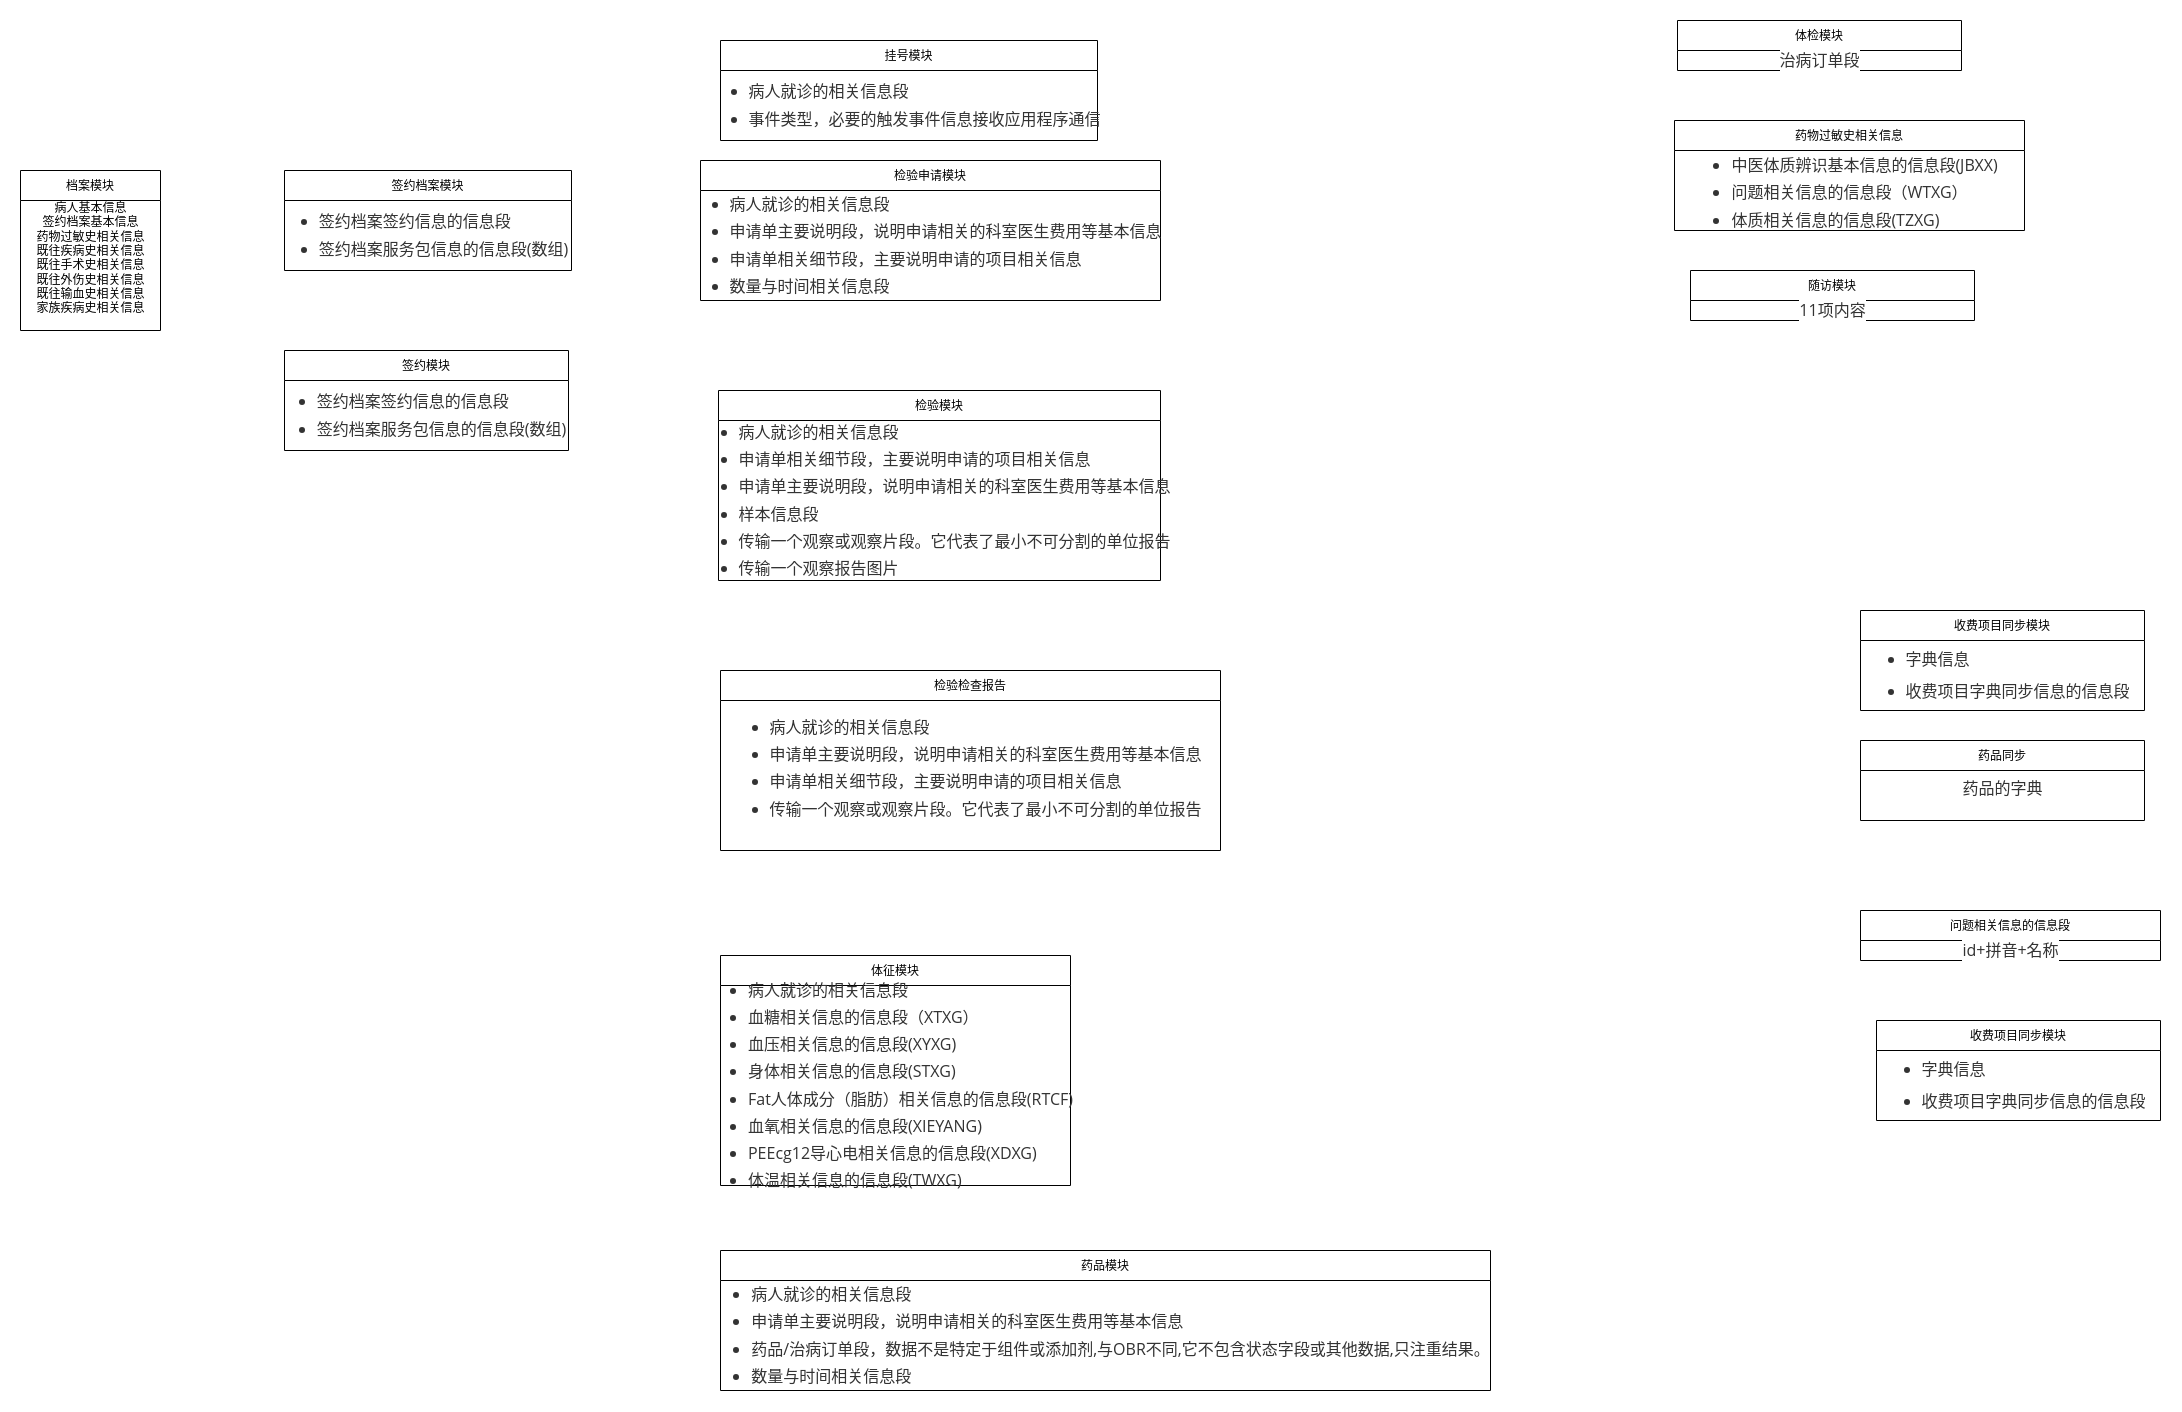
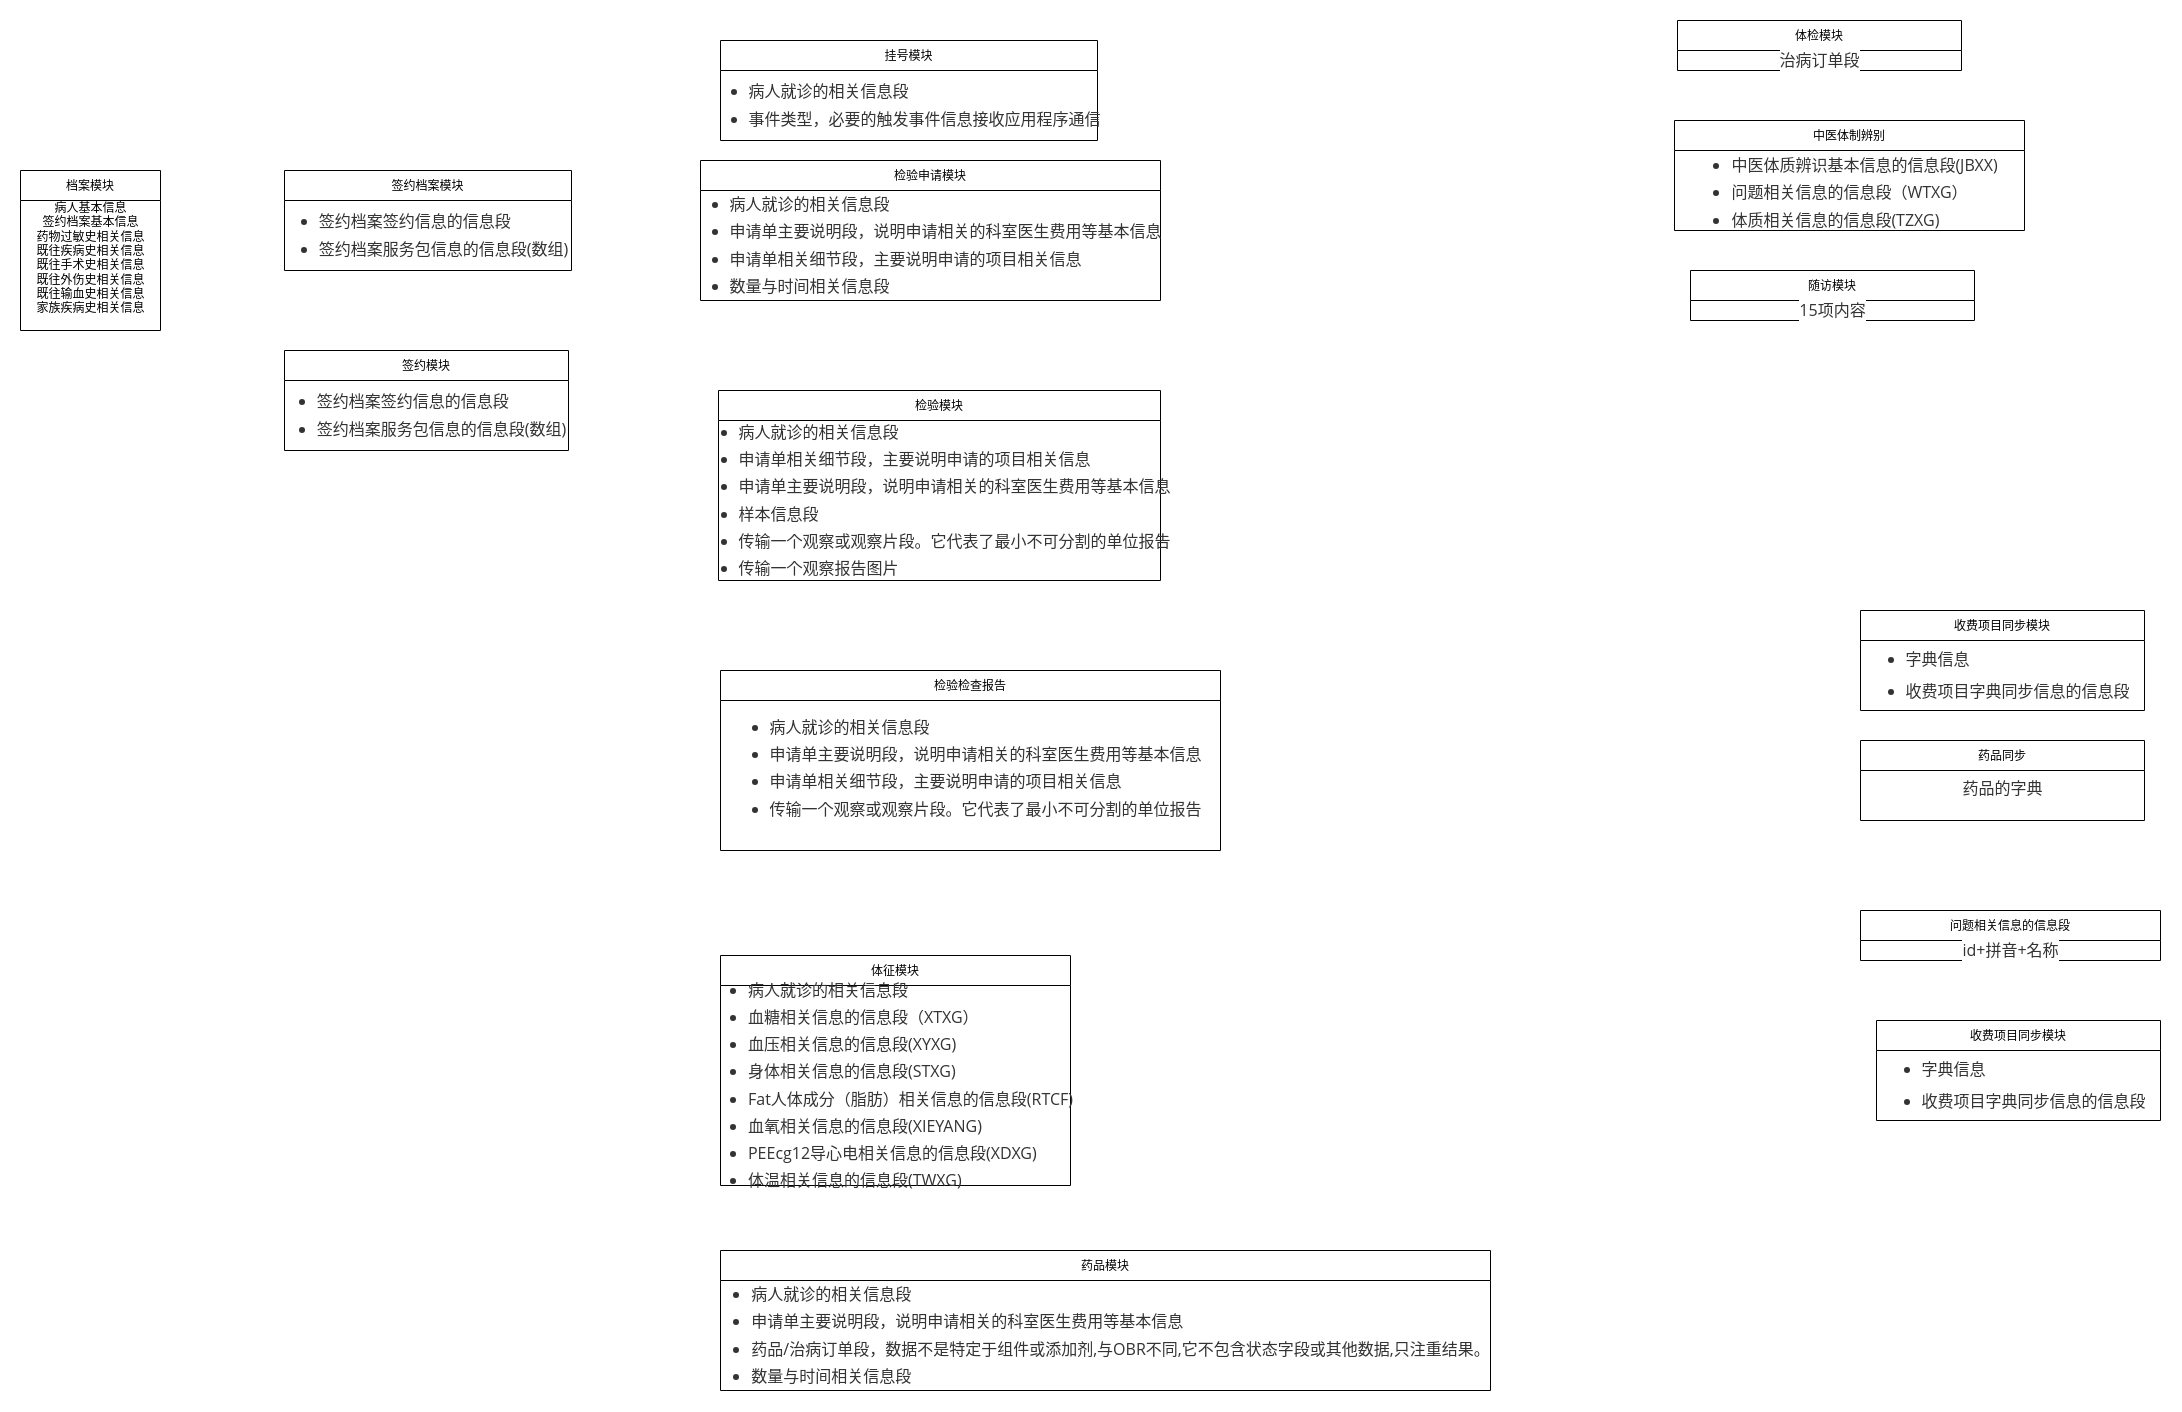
(1849, 136) -> (1849, 136)
(1833, 311) -> (1833, 311)
